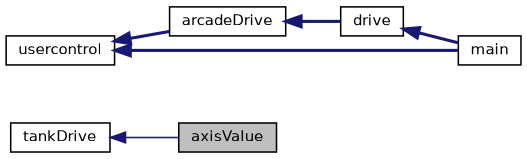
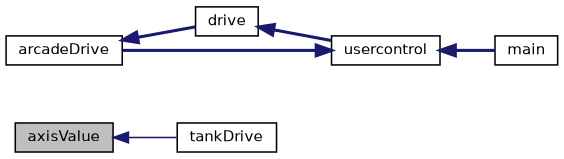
(438, 38) -> (302, 35)
(152, 138) -> (153, 138)
